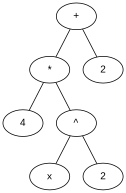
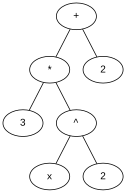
(23, 123) -> (23, 123)
